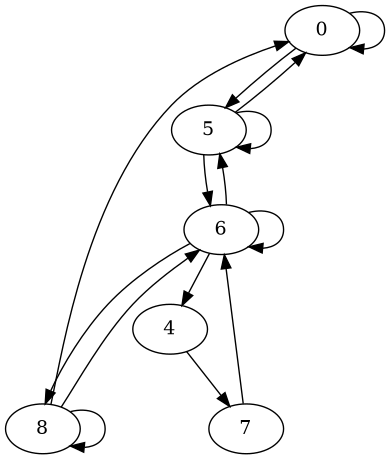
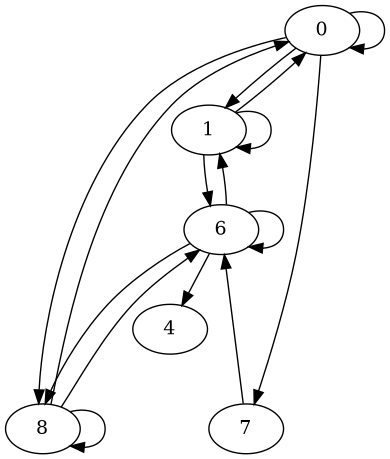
(209, 130) -> (209, 130)
none -> (102, 167)
(204, 374) -> (301, 225)
